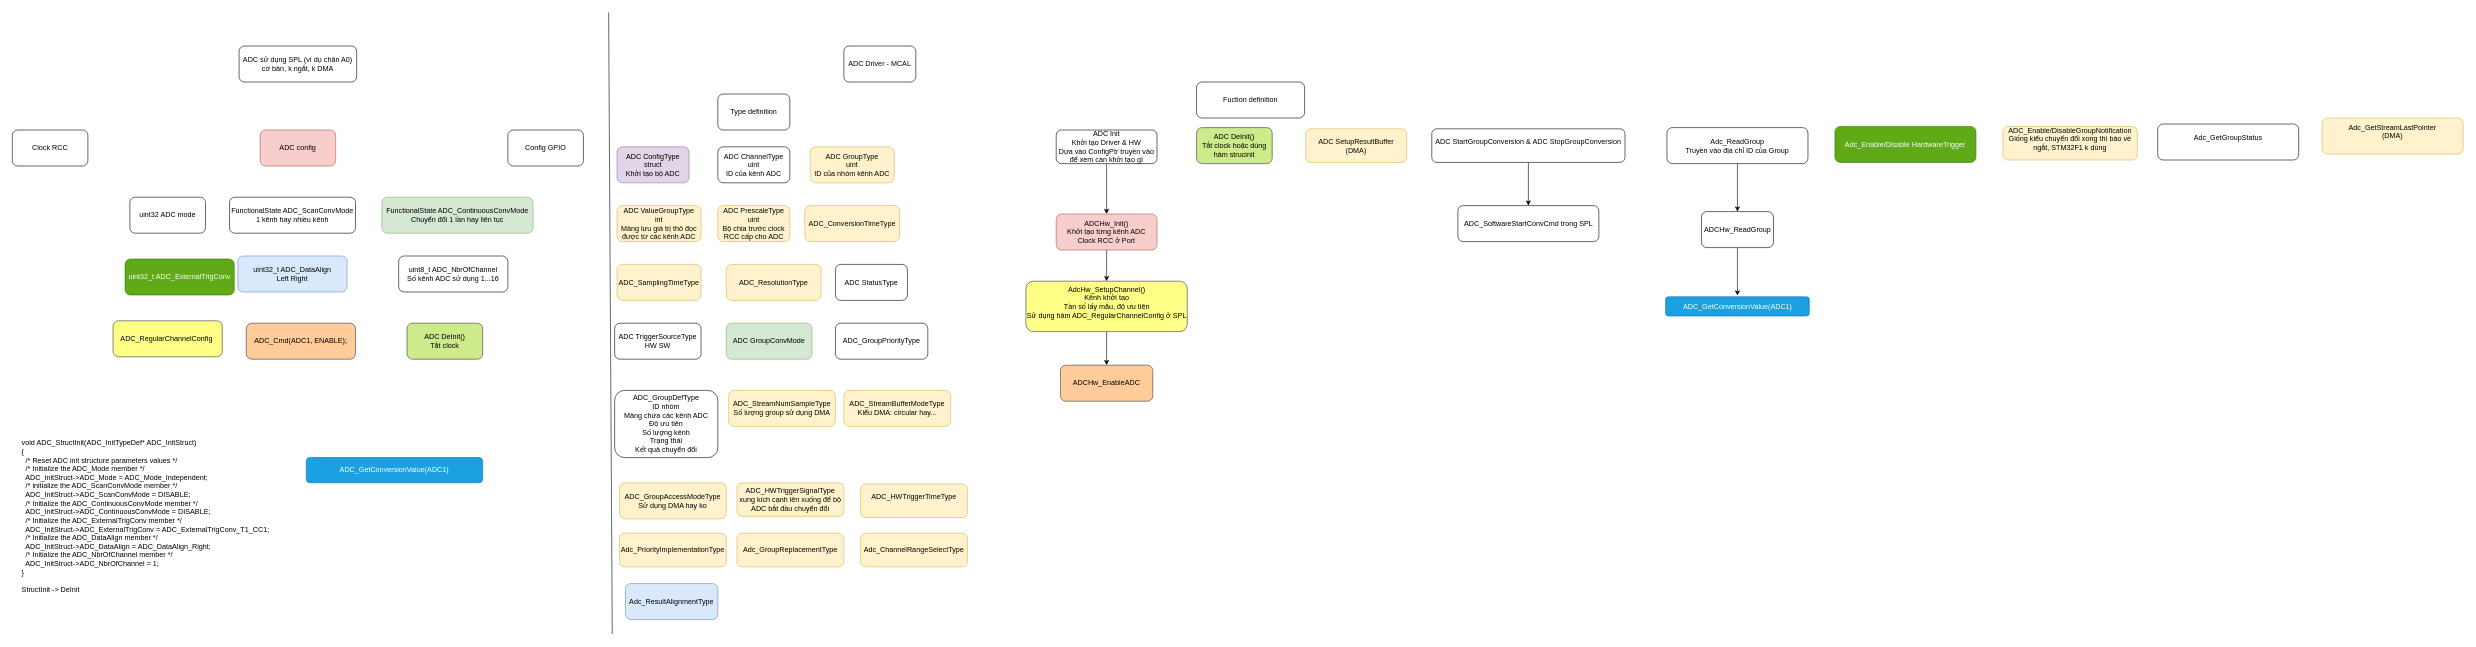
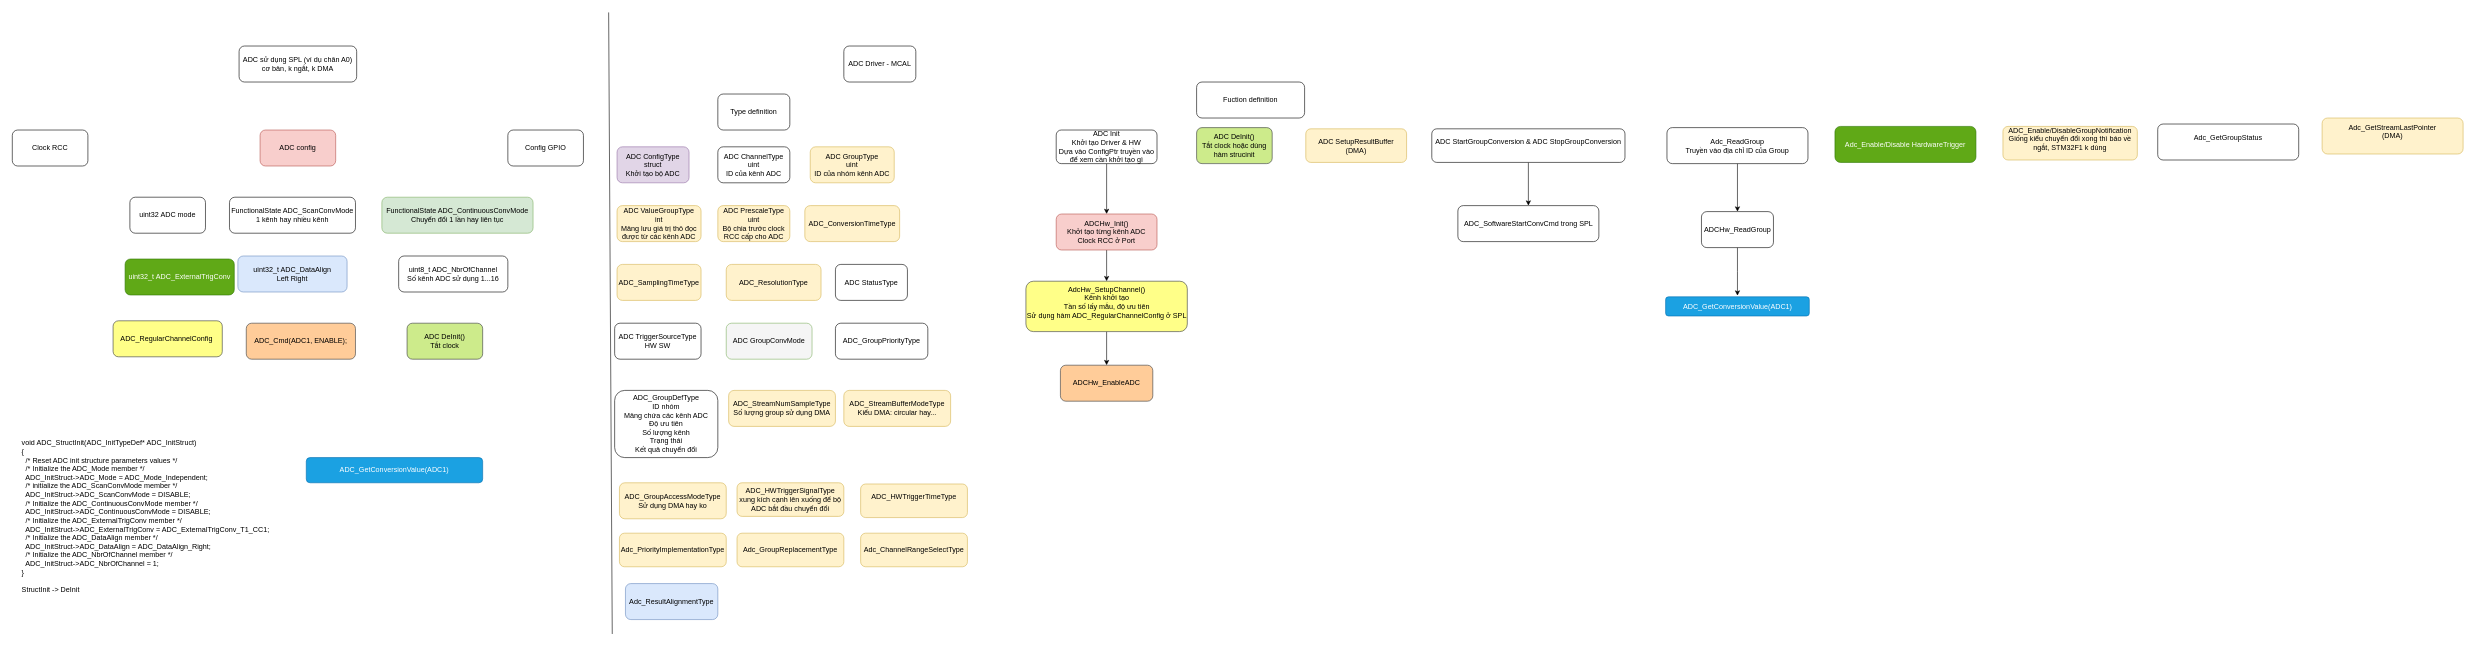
(769, 341) -> (769, 341)
